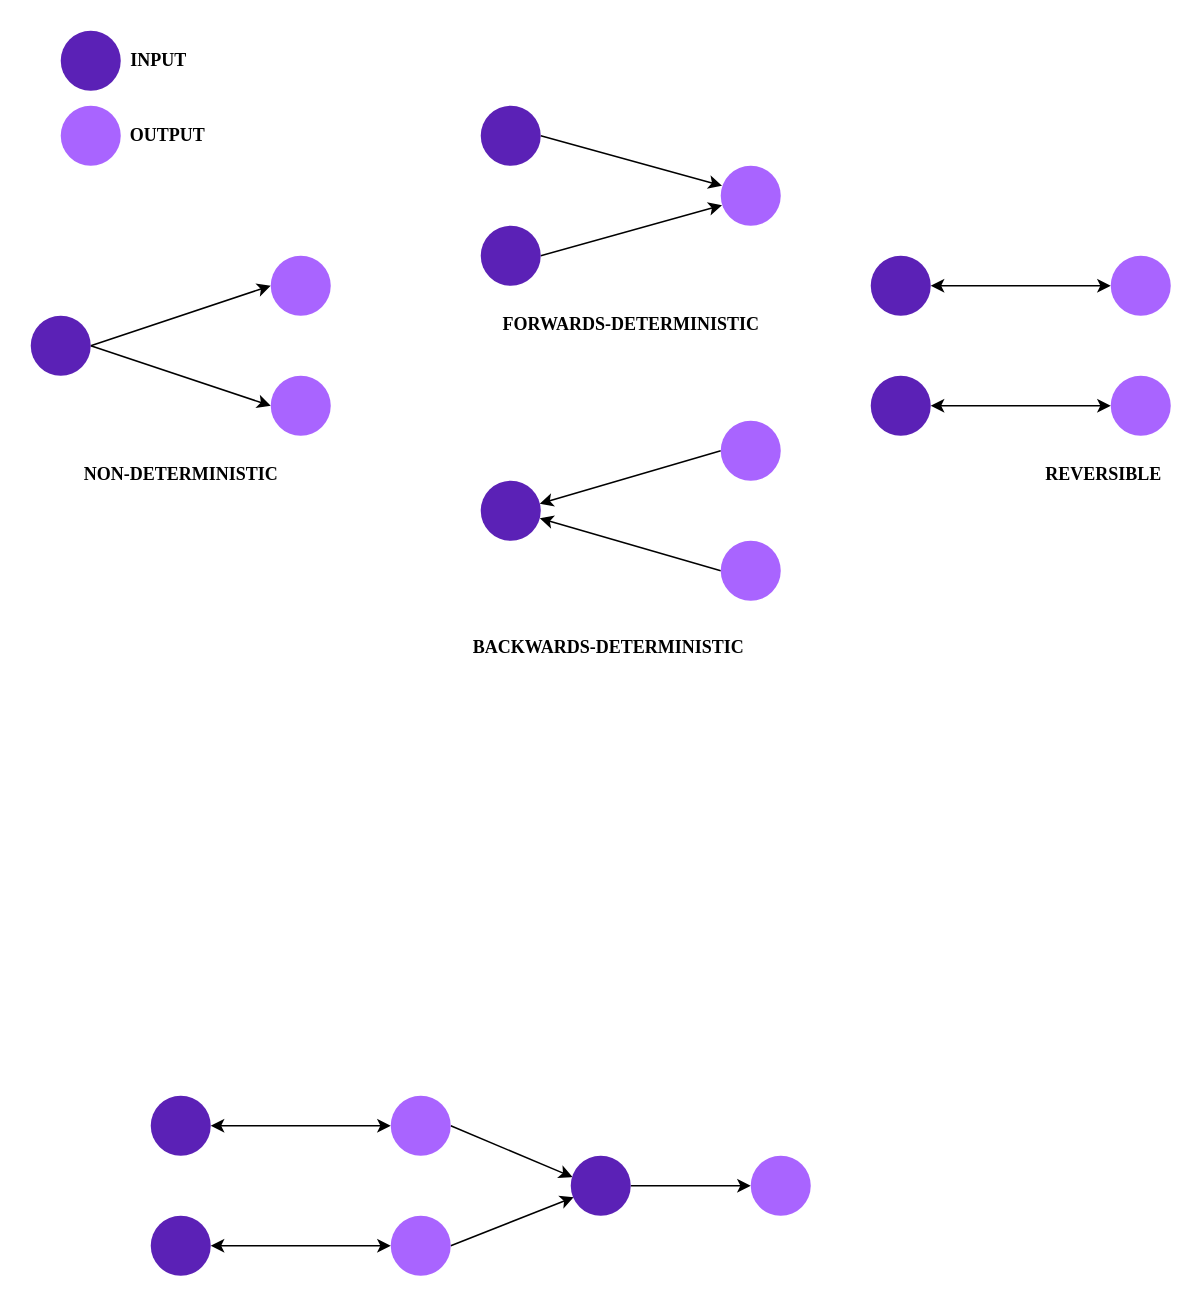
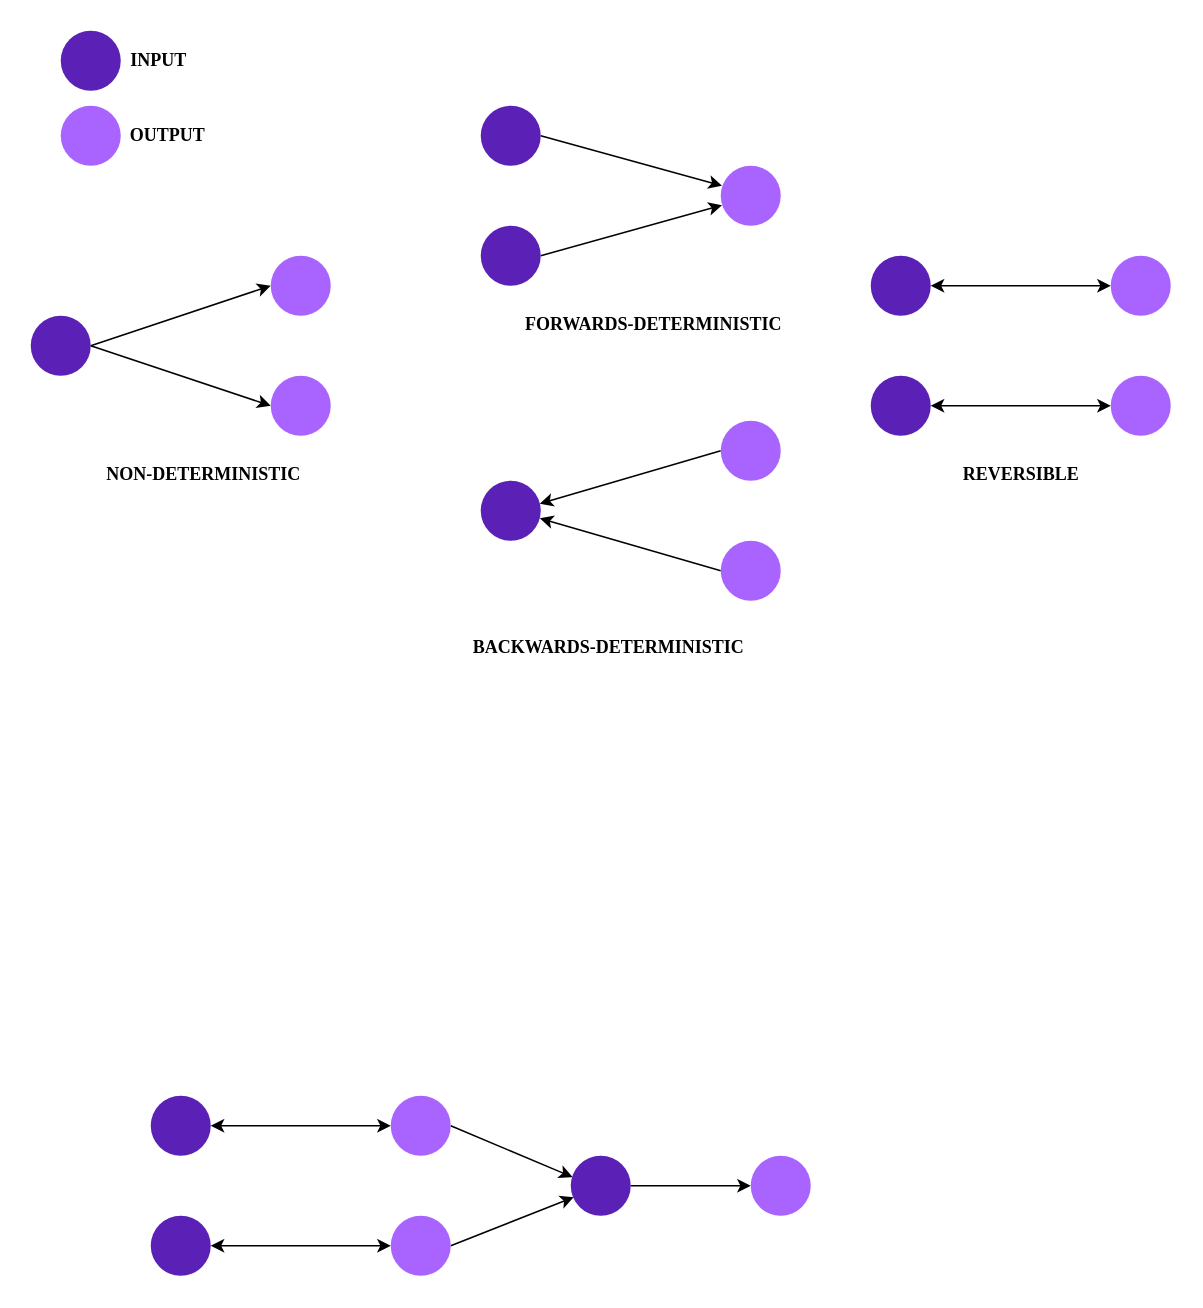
(631, 325) -> (653, 325)
(181, 475) -> (203, 475)
(1103, 475) -> (1021, 475)
